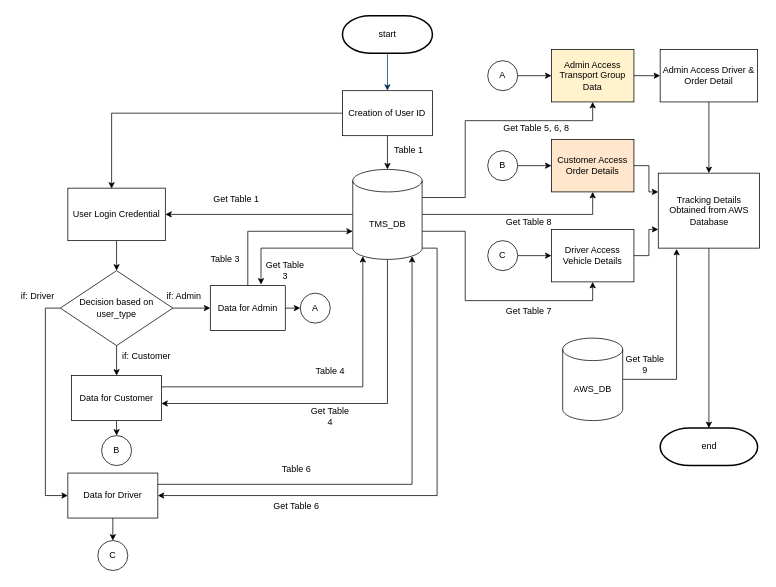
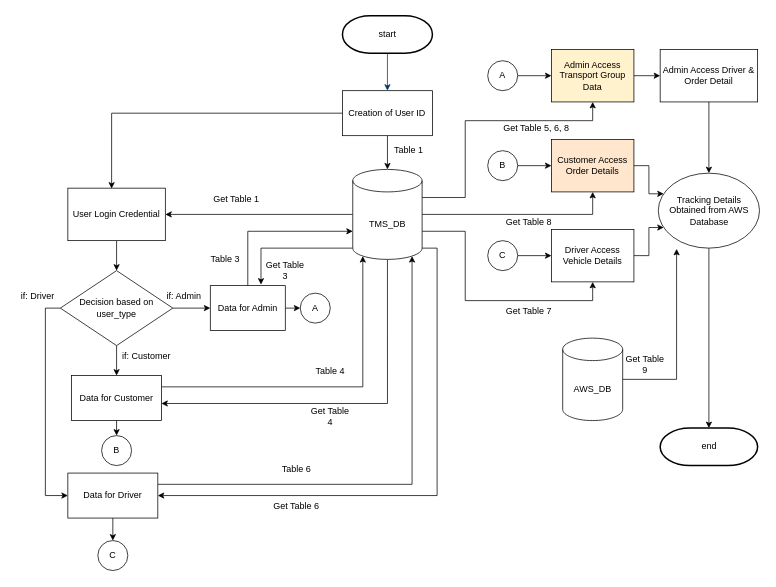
(709, 210) -> (709, 210)
